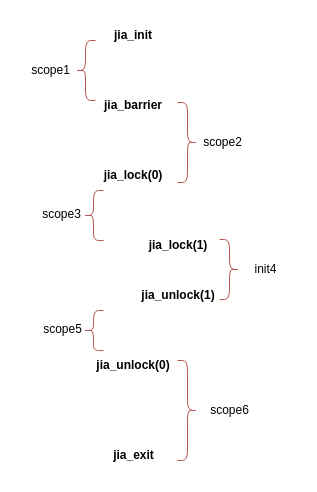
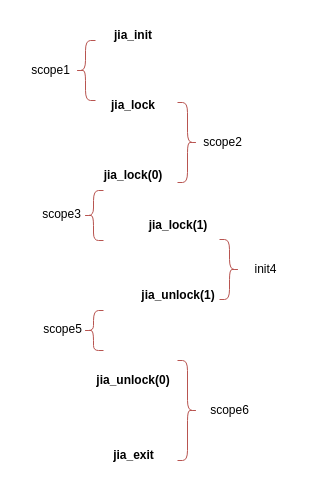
(134, 106) -> (134, 106)
(179, 246) -> (179, 226)
(134, 366) -> (134, 381)
